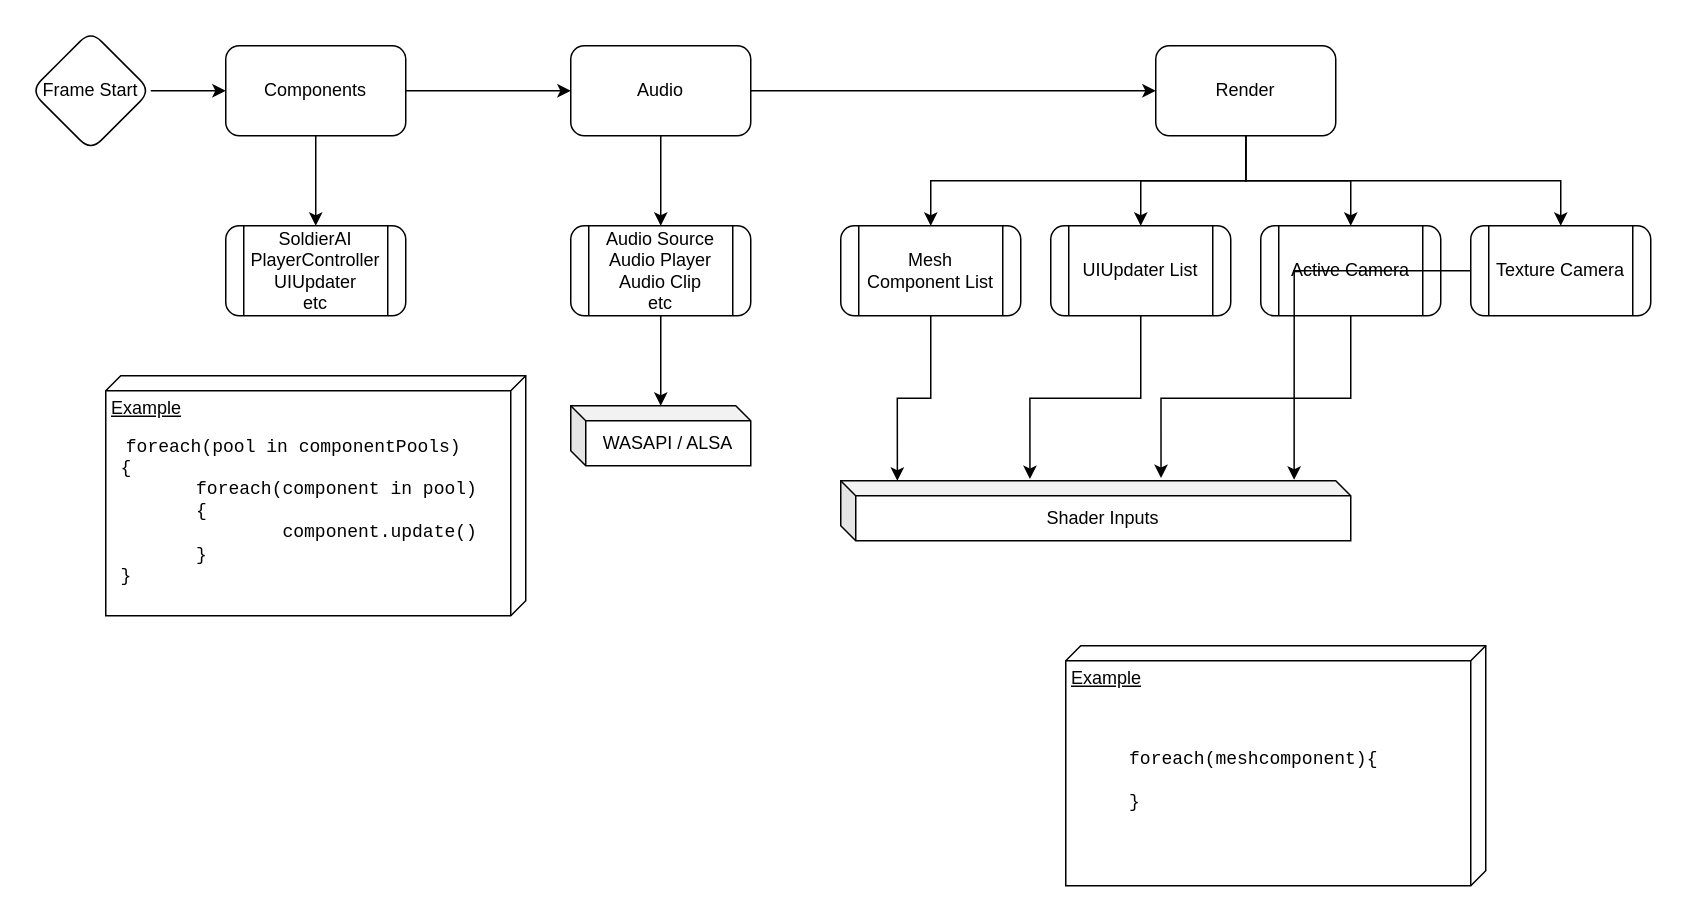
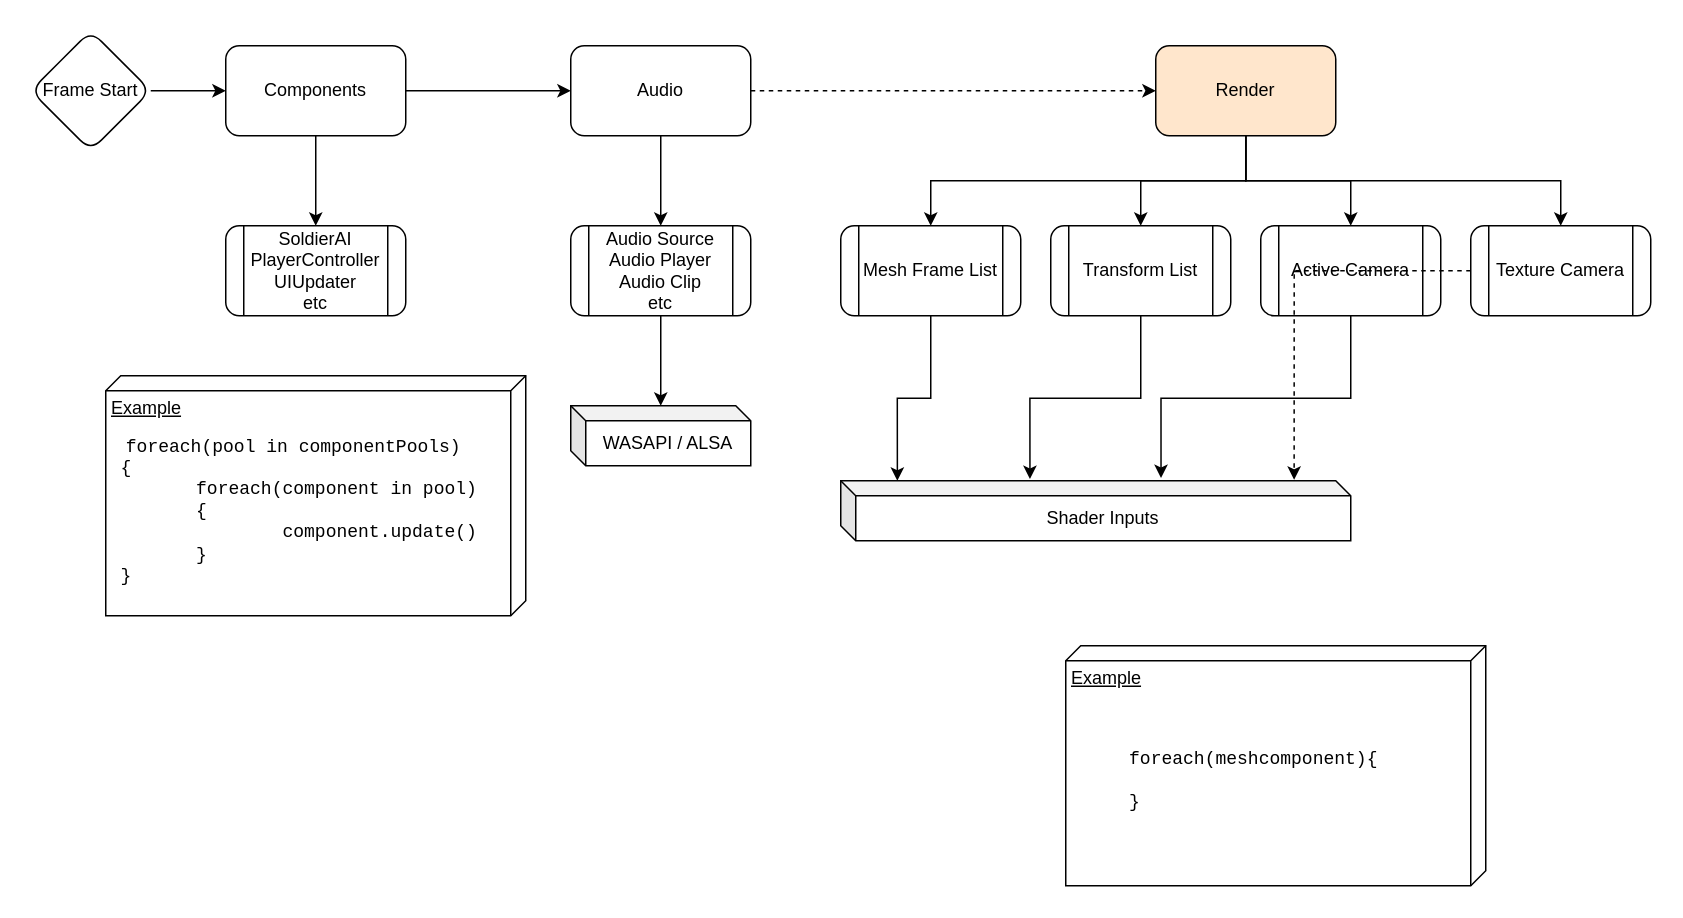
(949, 91) -> (949, 91)
(1246, 91) -> (1246, 91)
(931, 271) -> (931, 271)
(1141, 271) -> (1141, 271)
(1294, 345) -> (1294, 345)
